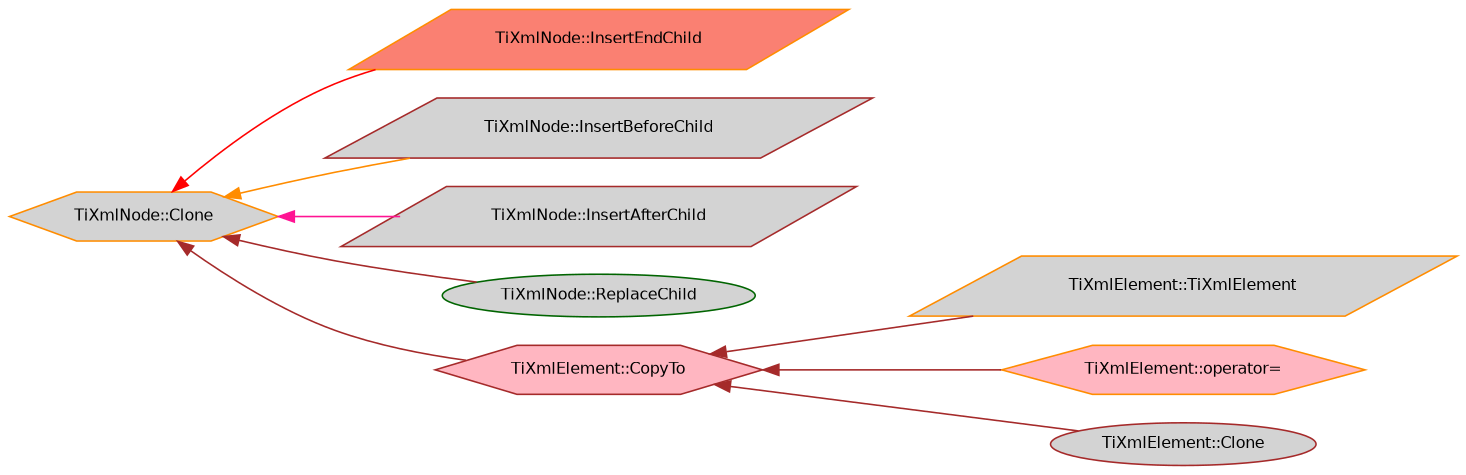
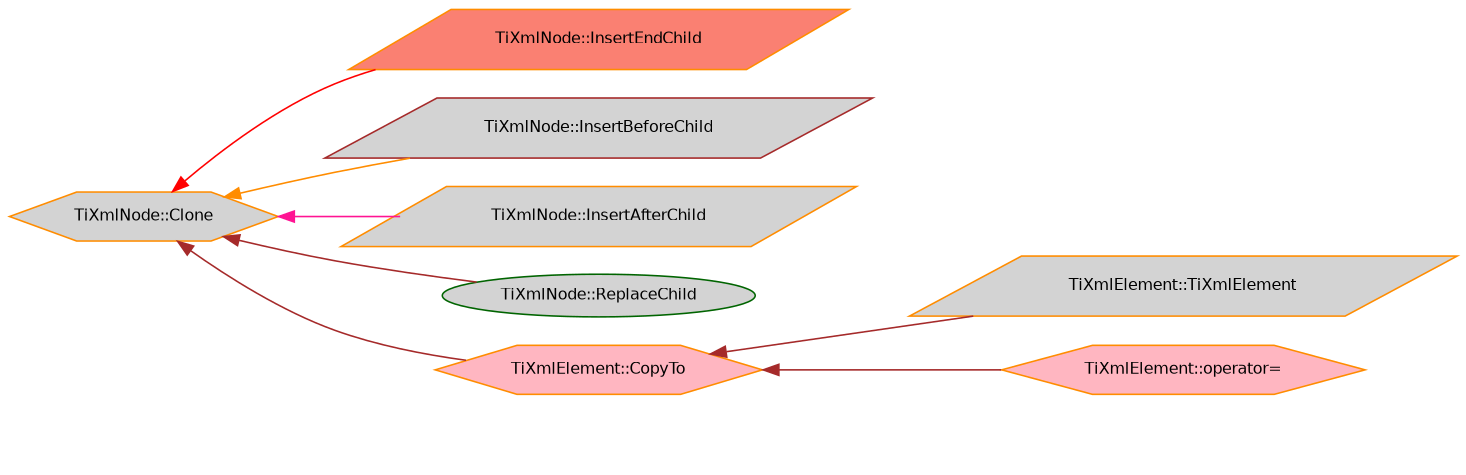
(599, 217) -> (599, 217)
(599, 370) -> (599, 370)
(1183, 444) -> none
